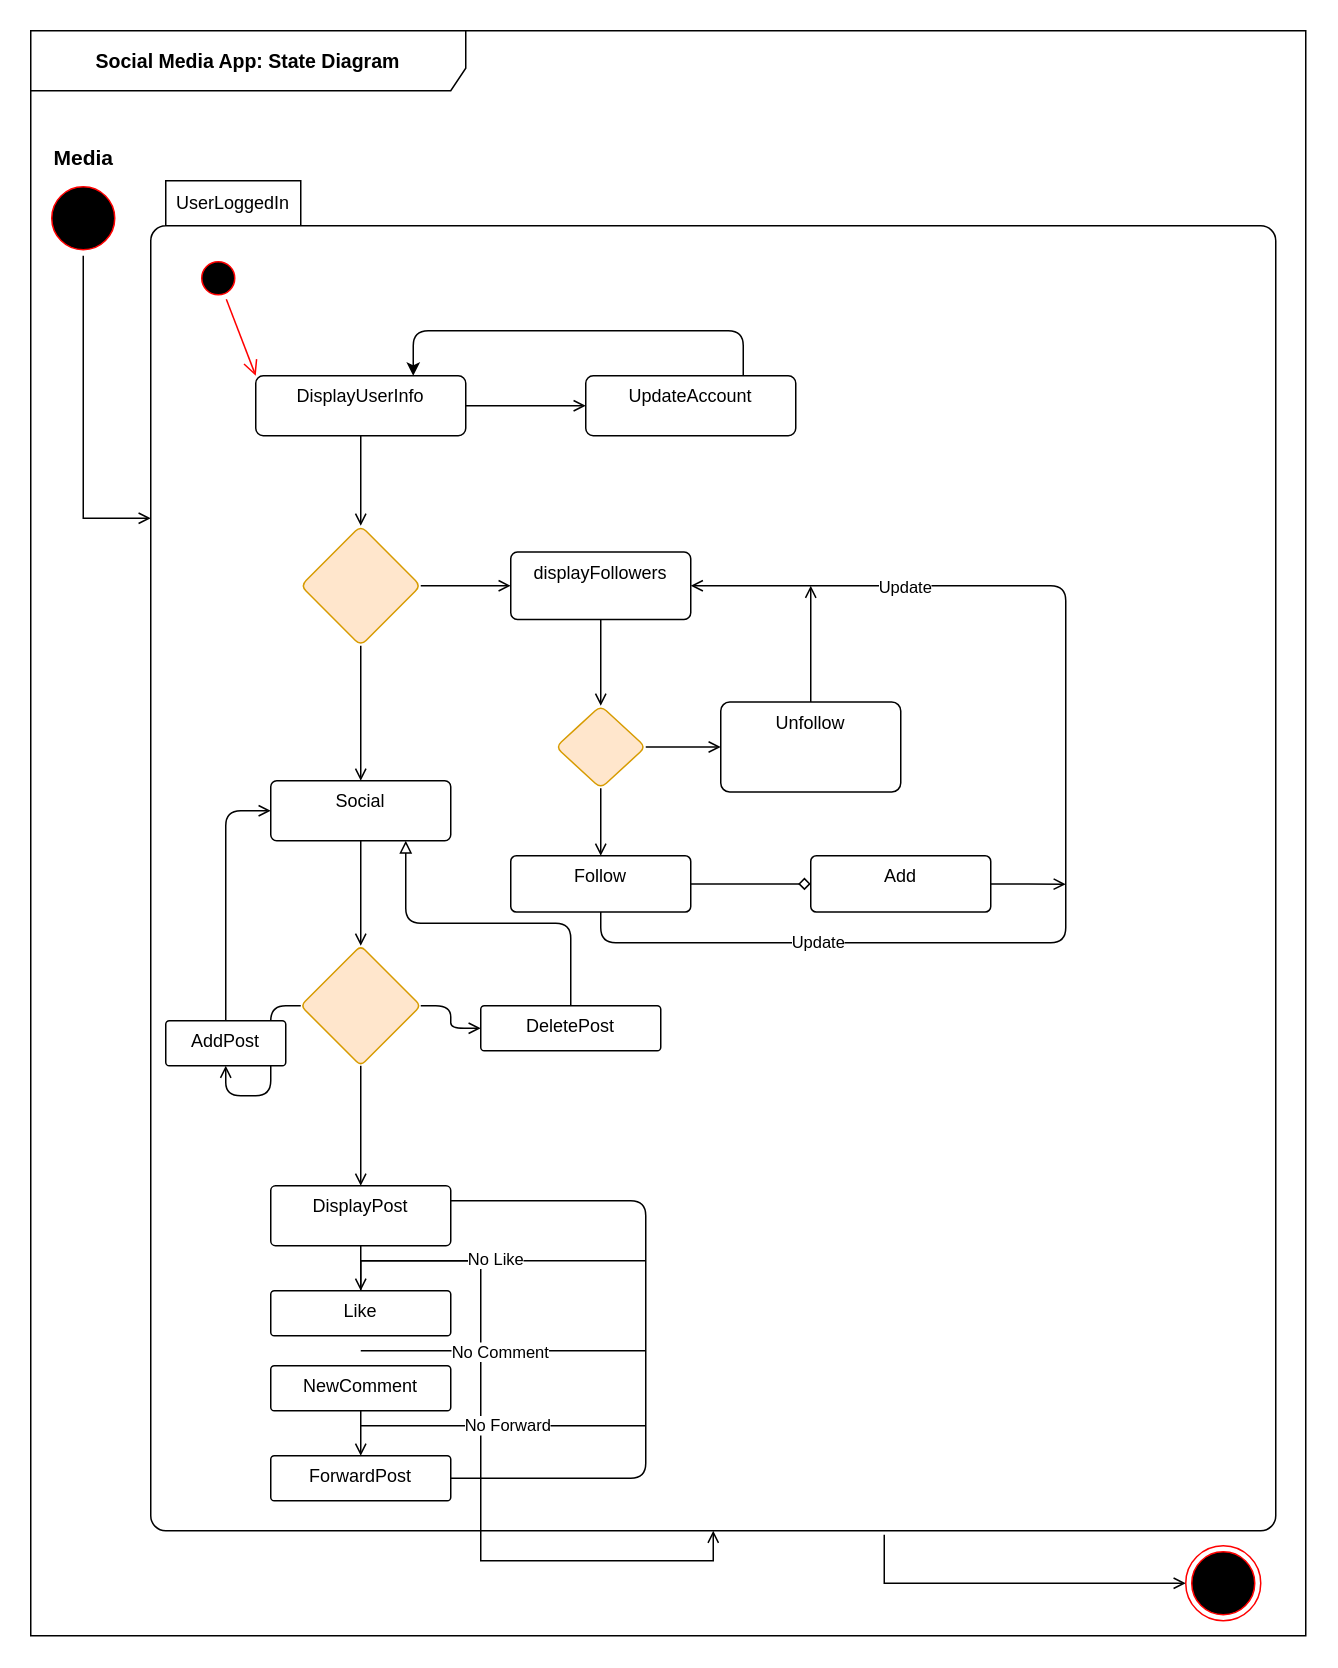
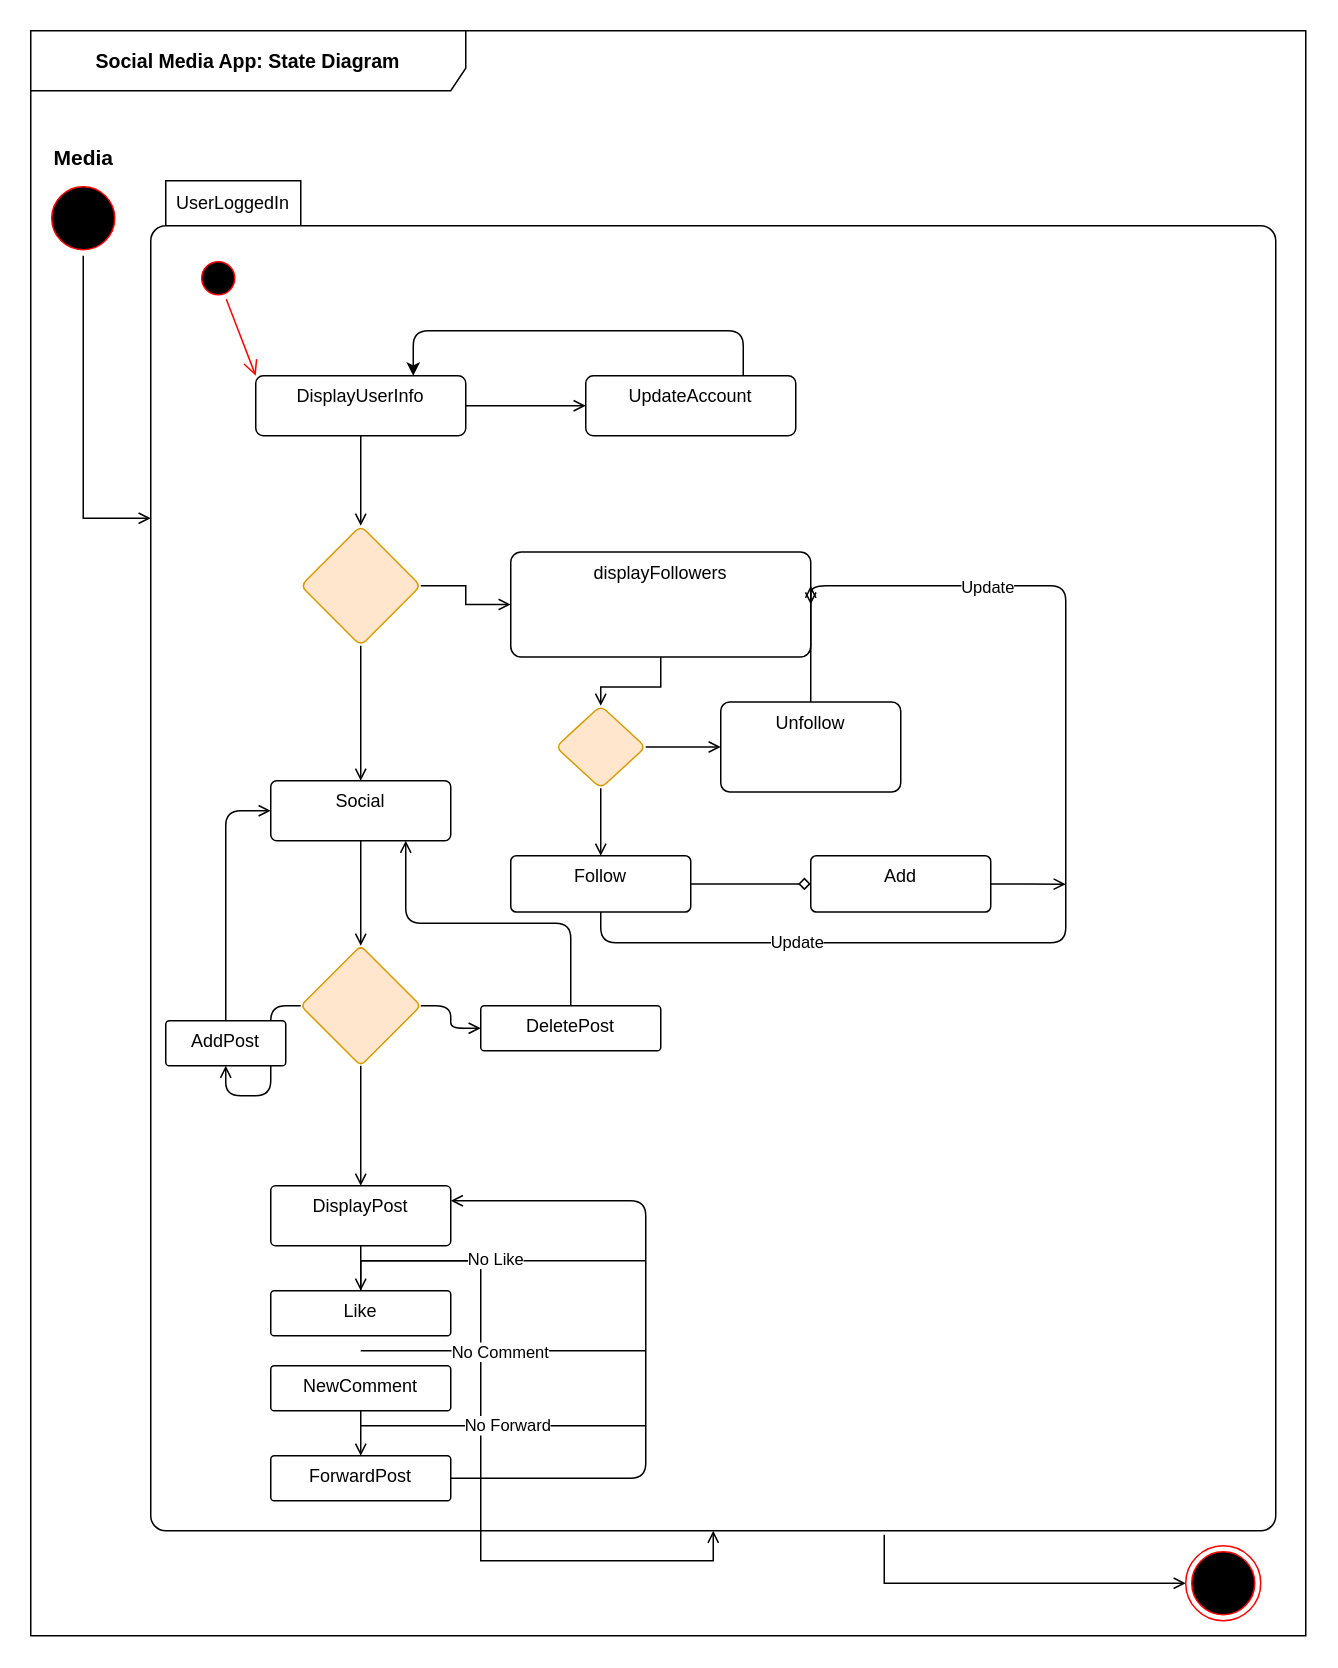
(601, 586) -> (661, 605)
(406, 854) -> (406, 850)
(456, 1201) -> (458, 1201)
